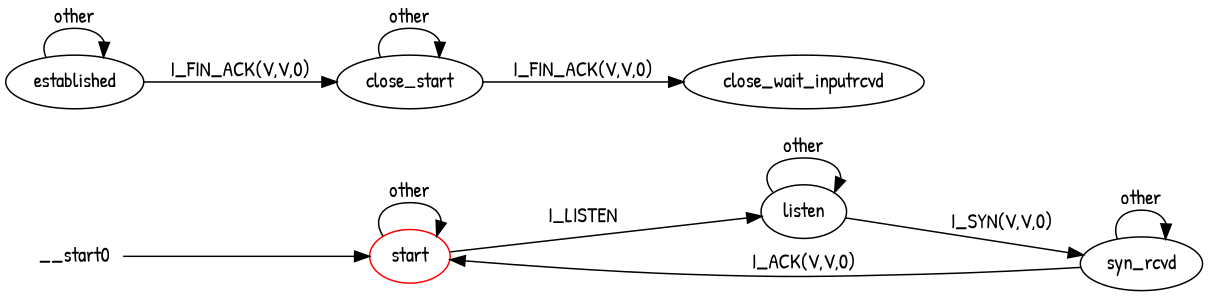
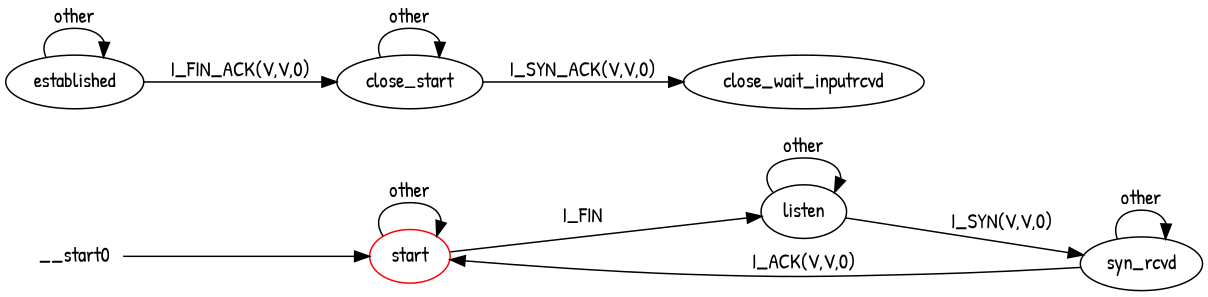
(583, 71) -> (583, 71)
(583, 217) -> (583, 217)
